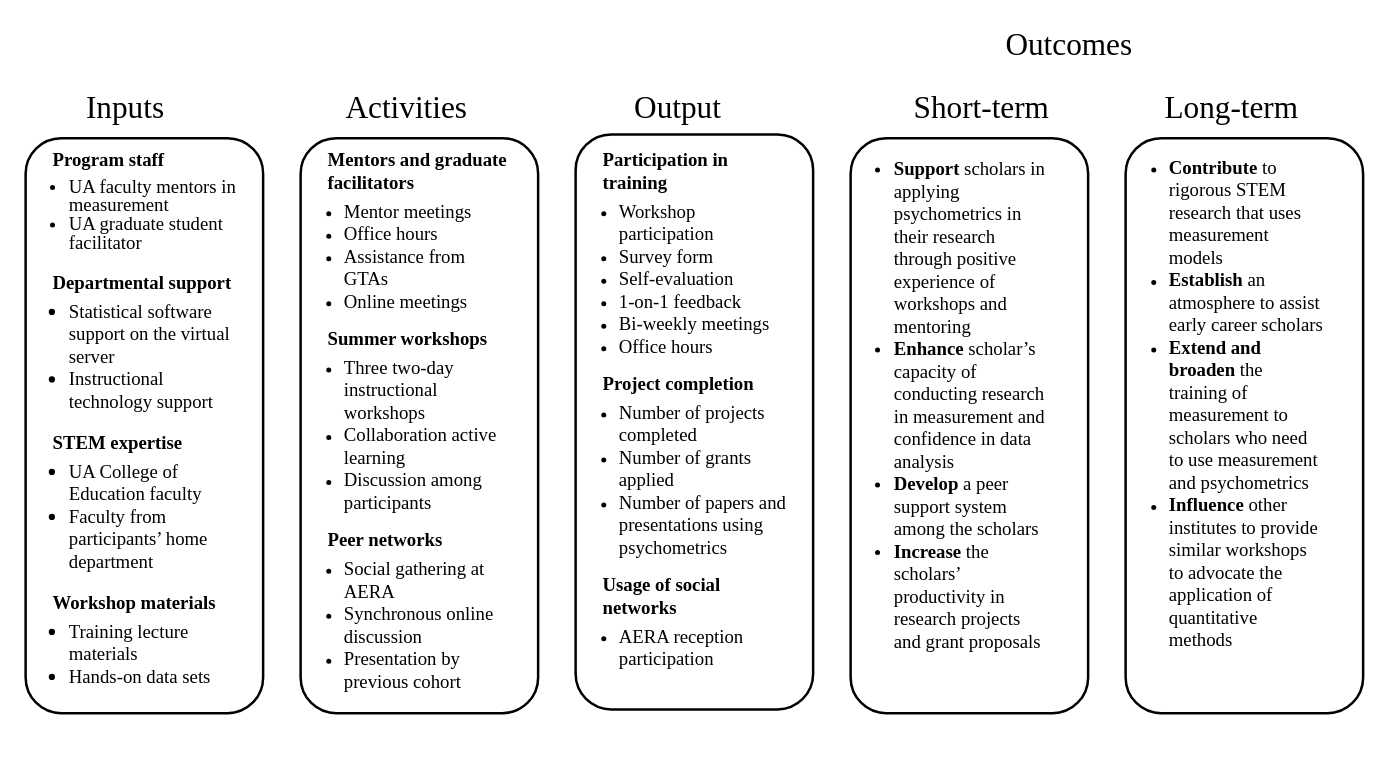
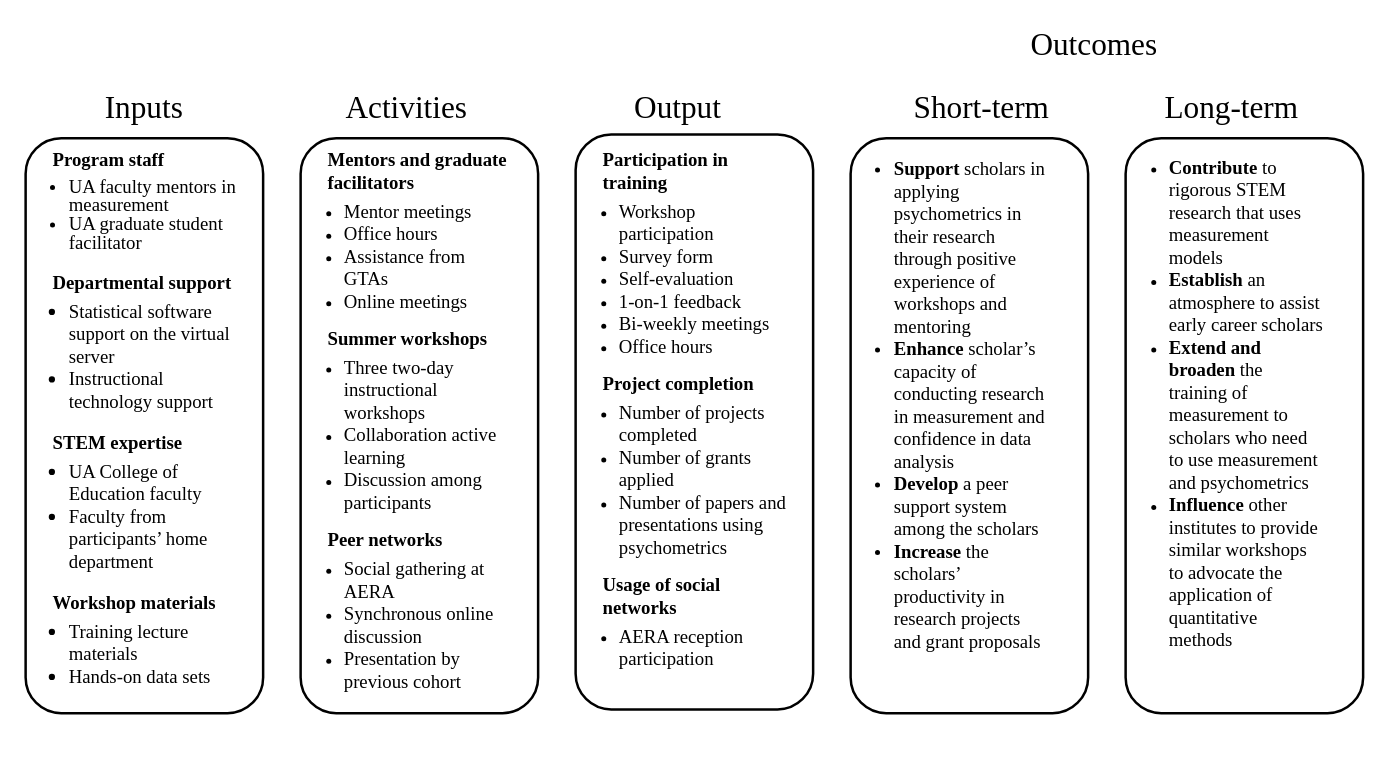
(1069, 44) -> (1094, 44)
(126, 107) -> (144, 107)
